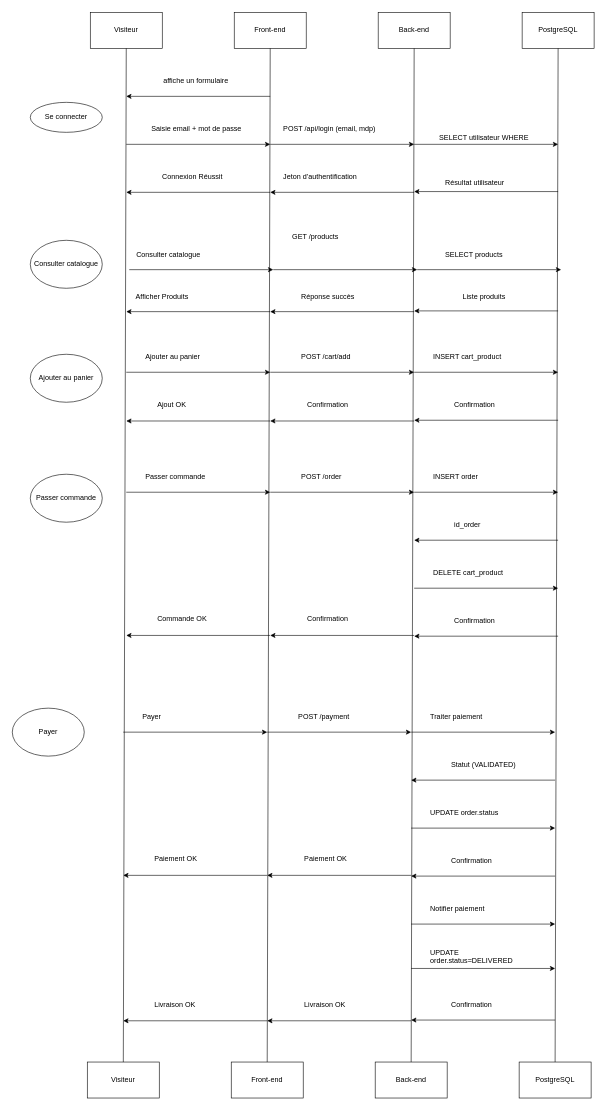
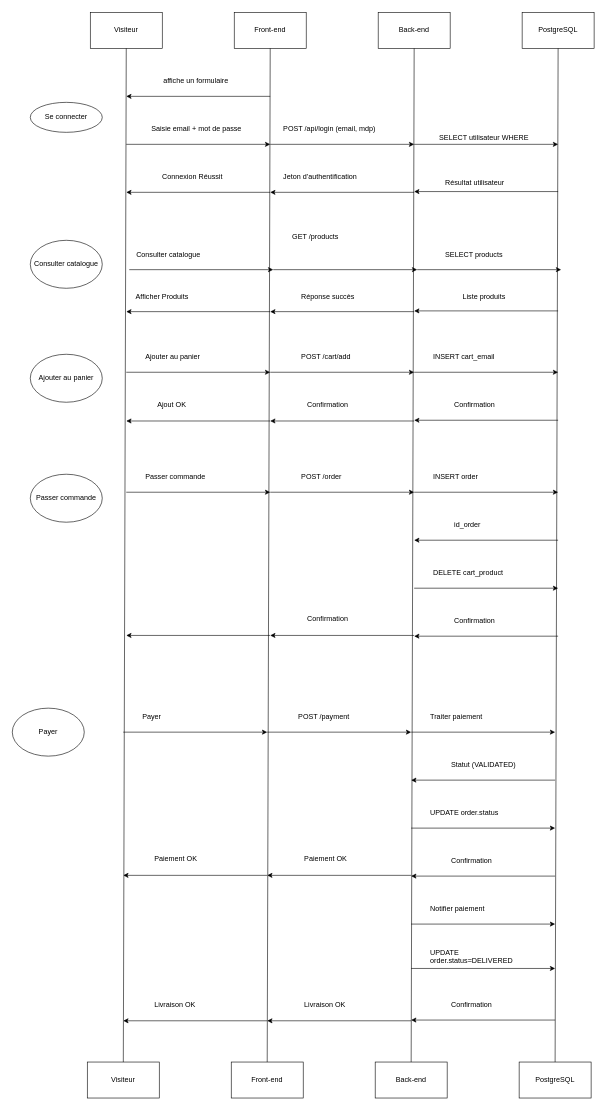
(471, 357) -> (465, 357)
(201, 623) -> none
